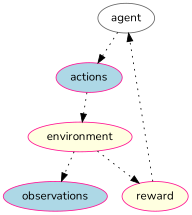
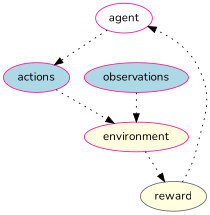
(126, 18) -> (124, 18)
(69, 163) -> (136, 103)
(155, 196) -> (173, 196)
